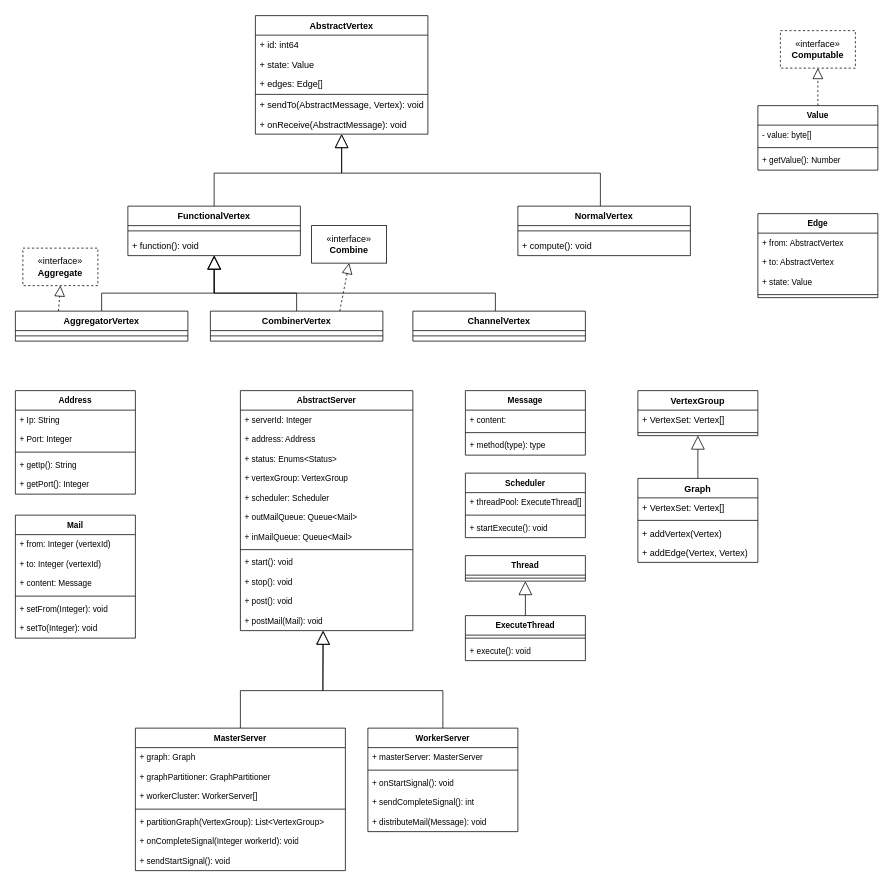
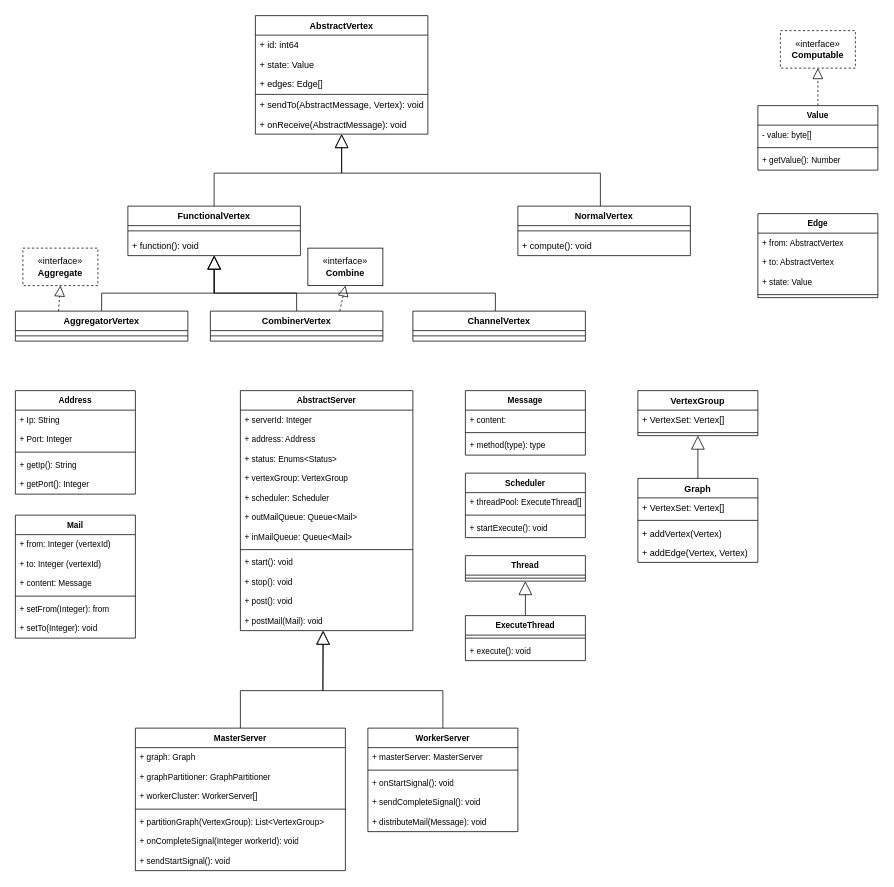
(349, 244) -> (345, 267)
(71, 609) -> (72, 609)
(427, 803) -> (430, 803)
